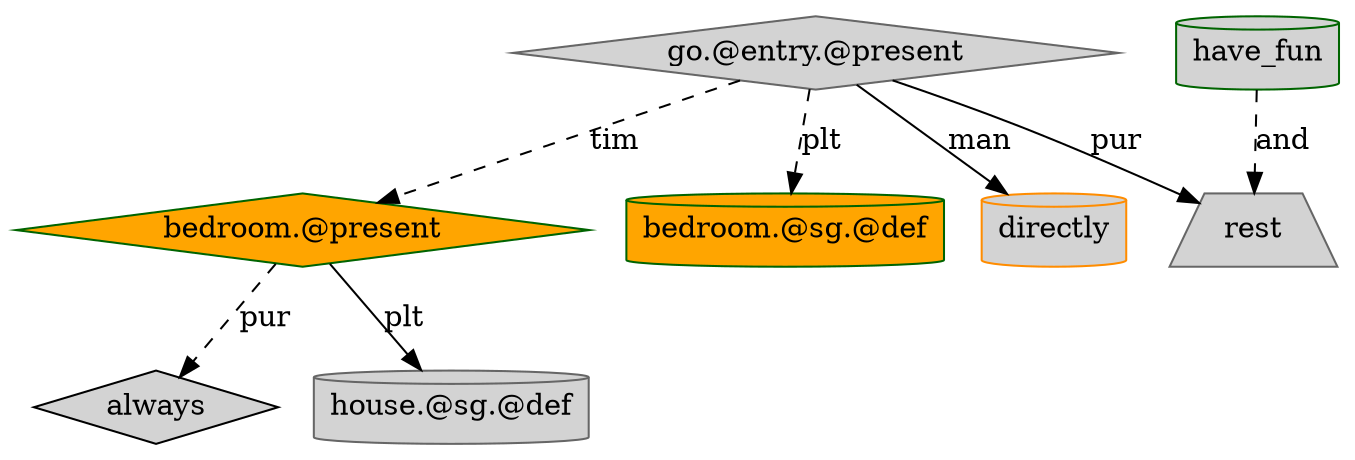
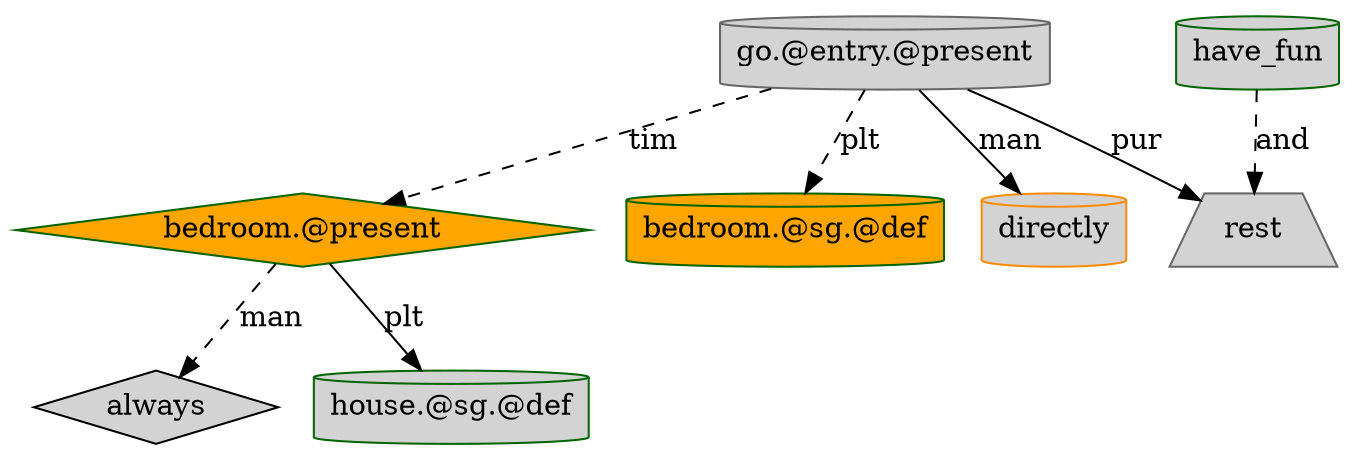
(816, 53) -> (885, 53)
(265, 319) -> (271, 319)
(451, 407) -> (451, 407)
